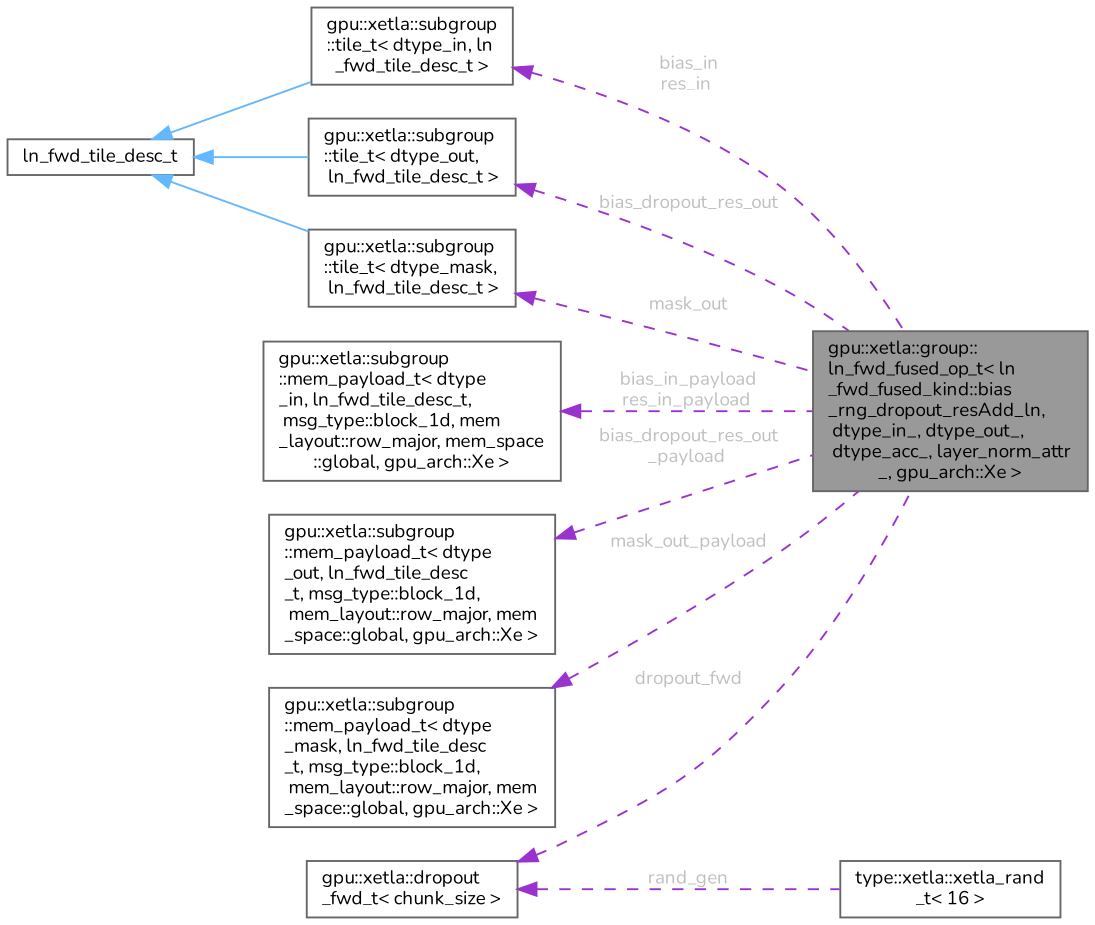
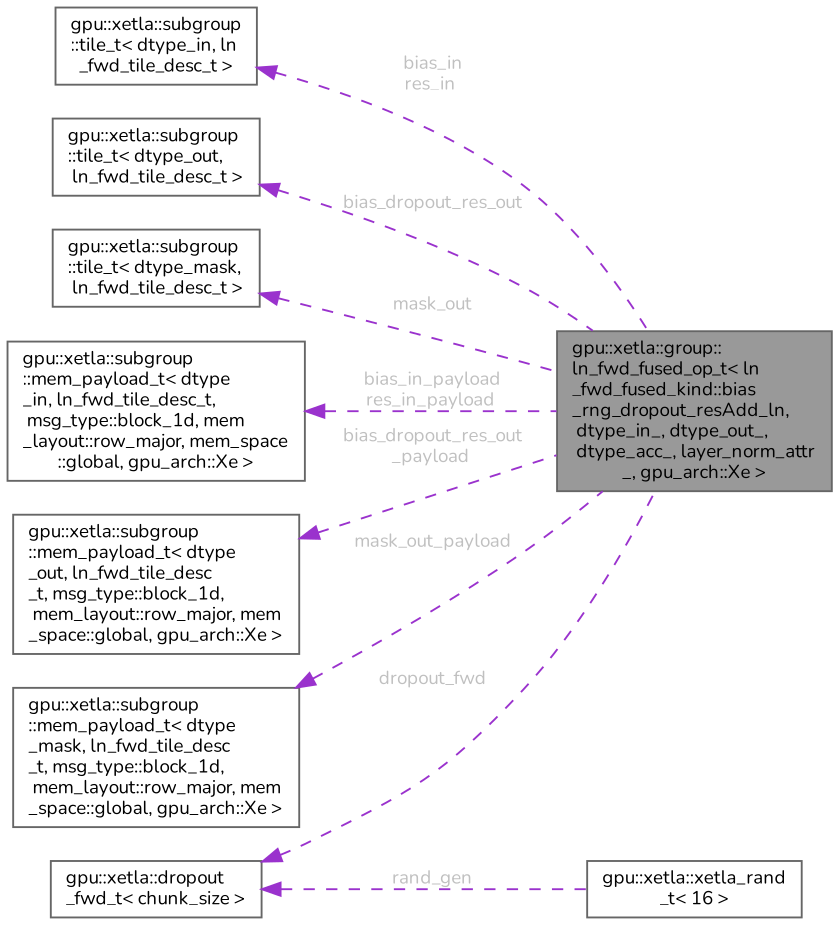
(101, 157) -> none
(950, 889) -> (694, 889)
